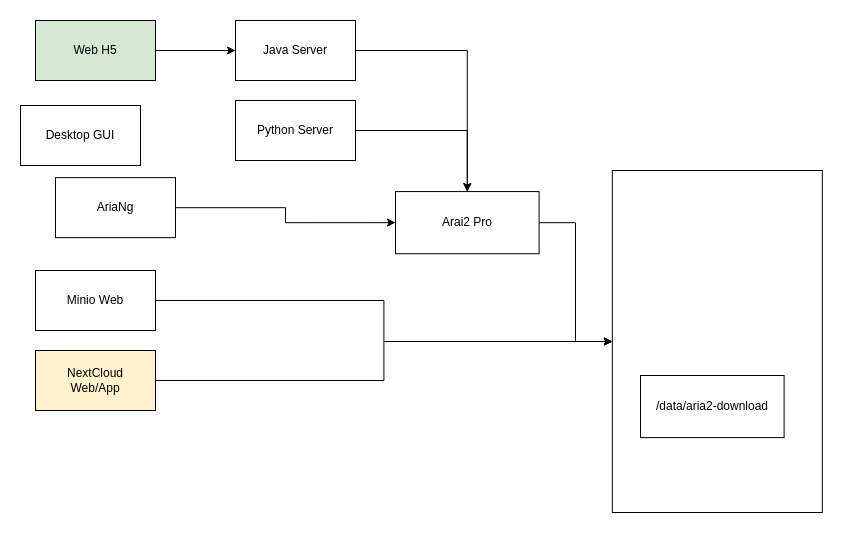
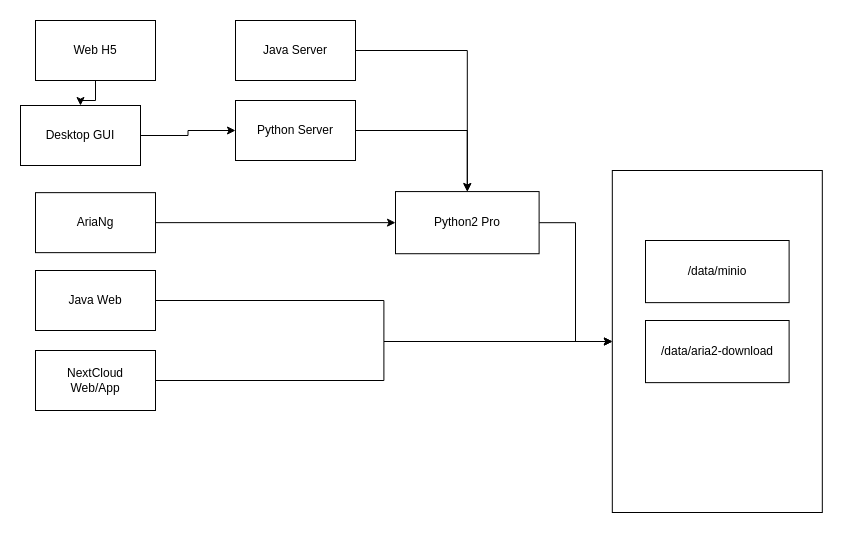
(96, 51) -> (96, 51)
(192, 51) -> (96, 99)
none -> (187, 136)
(116, 208) -> (96, 223)
(468, 223) -> (468, 223)
none -> (717, 272)
(96, 301) -> (96, 301)
(96, 381) -> (96, 381)
(712, 407) -> (717, 352)
